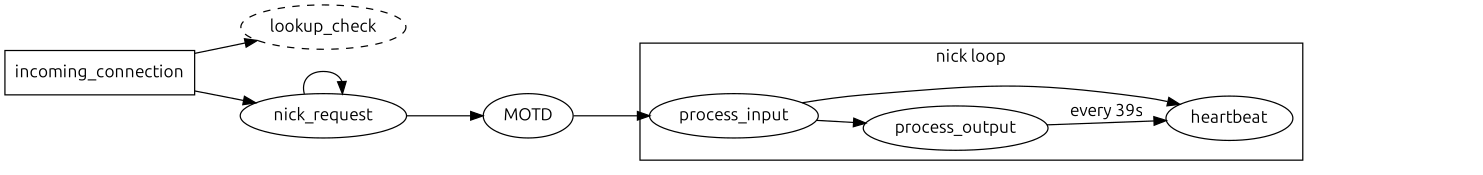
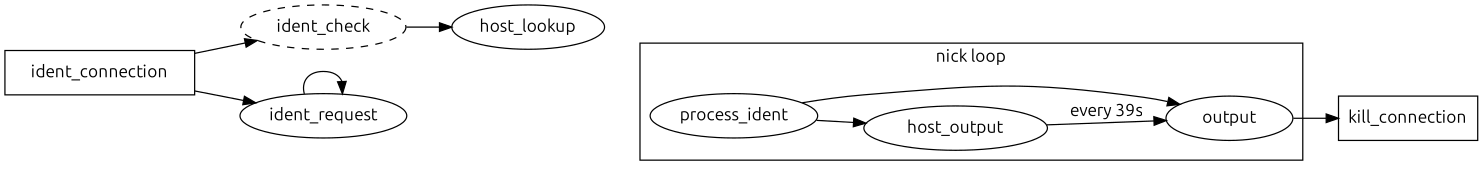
(323, 27) -> (323, 27)
none -> (528, 27)
(100, 73) -> (100, 73)
(323, 116) -> (323, 116)
(528, 116) -> none
(734, 116) -> (734, 116)
(1229, 118) -> (1229, 118)
none -> (1408, 118)
(956, 128) -> (956, 128)
